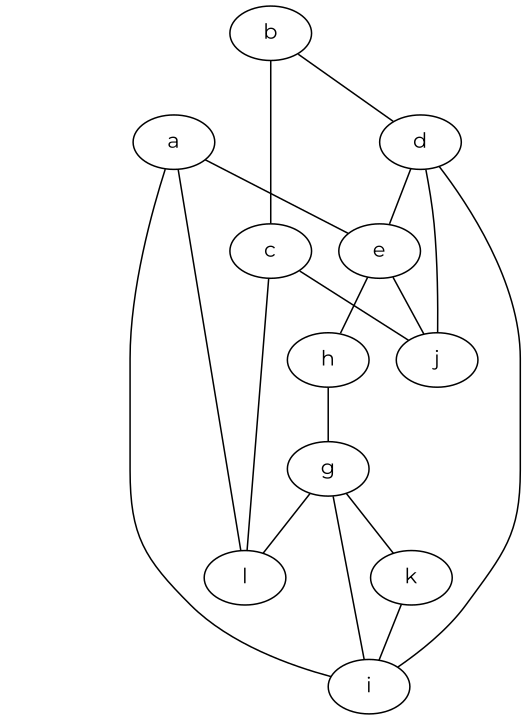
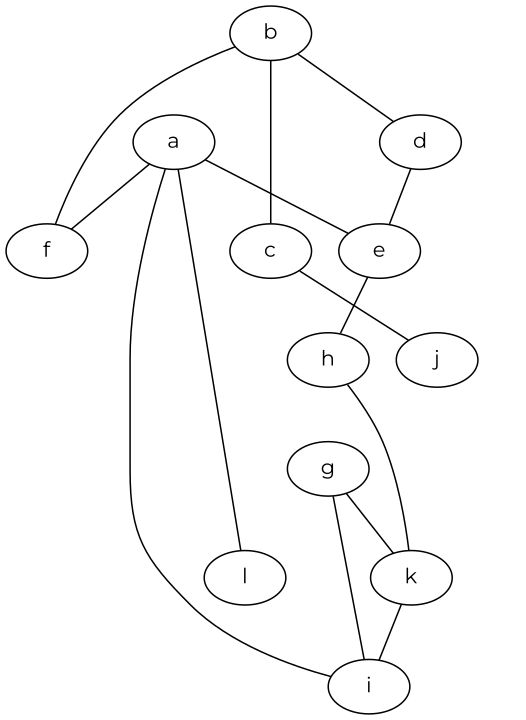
none -> (47, 251)
(436, 251) -> none
(408, 306) -> none
(258, 414) -> none
(328, 415) -> (390, 463)
(520, 429) -> none
(287, 523) -> none
